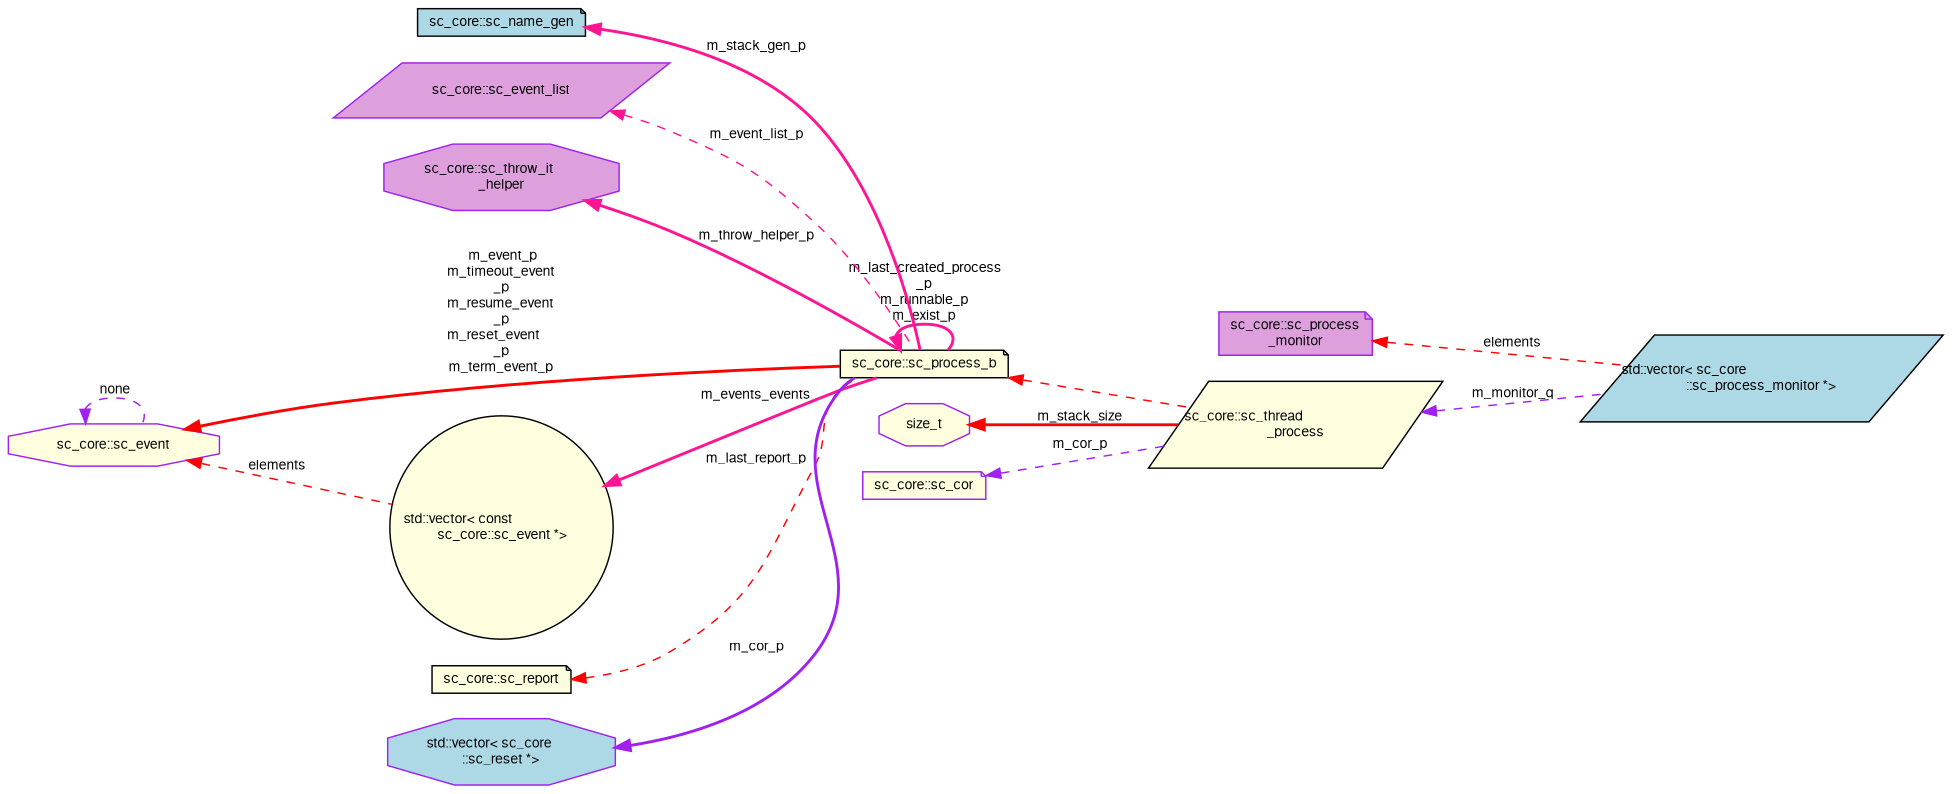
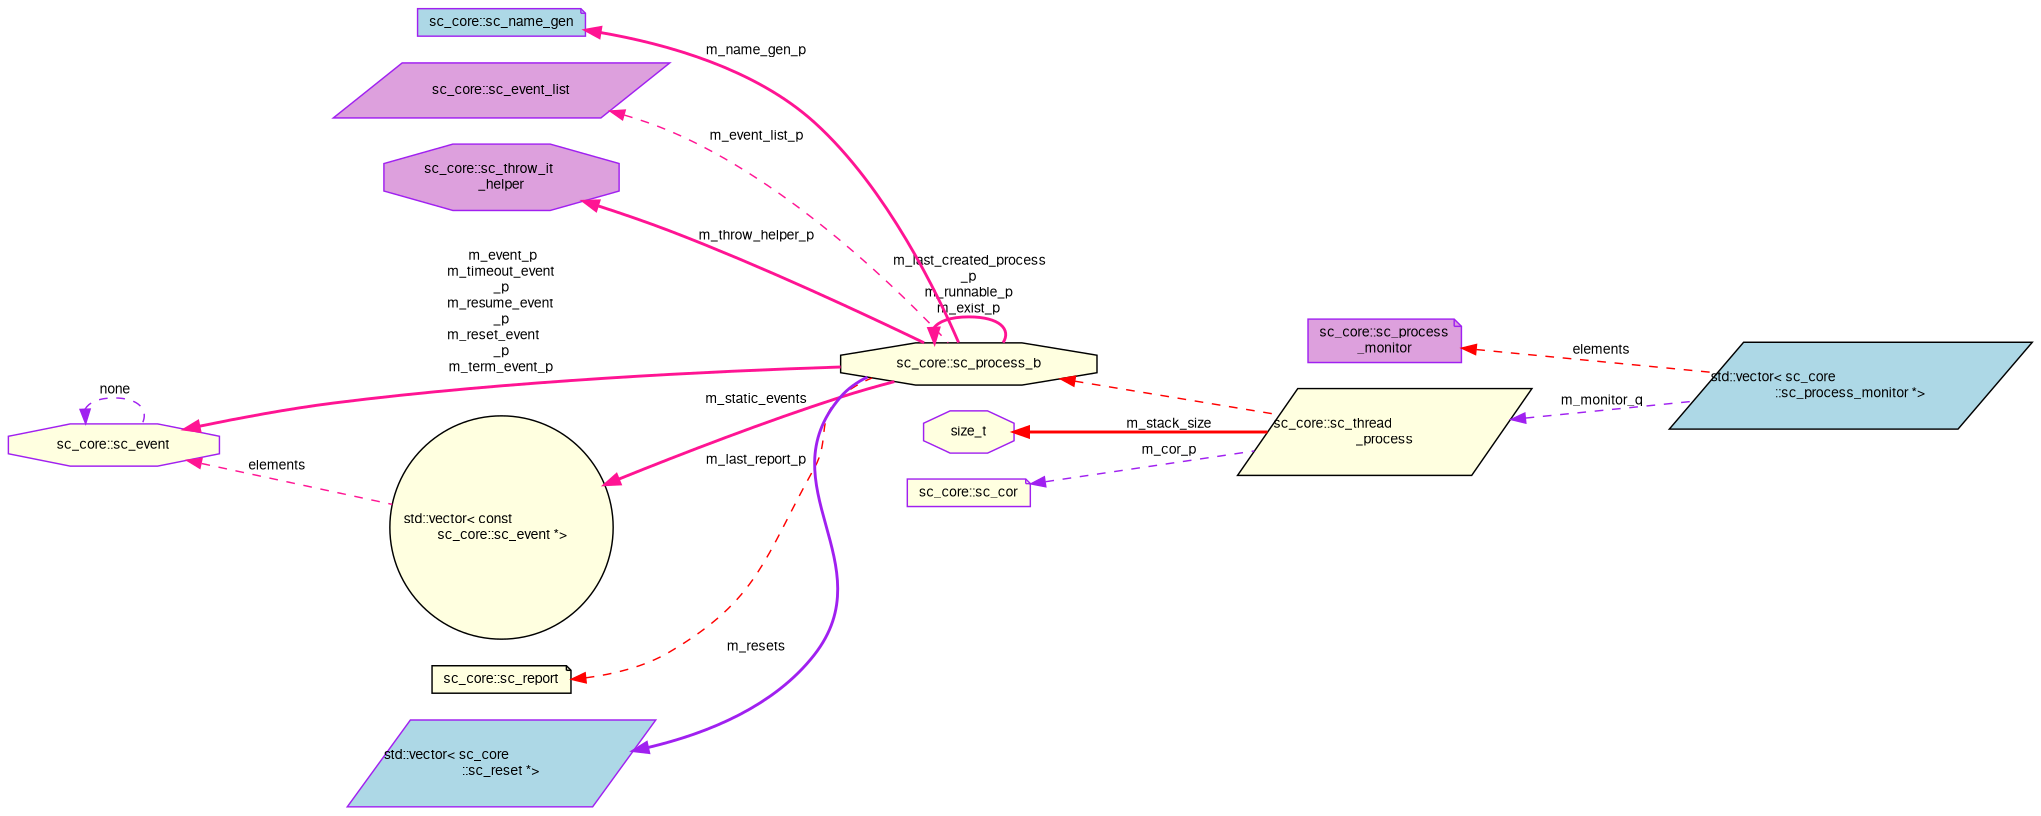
(502, 22) -> (502, 22)
(755, 46) -> (755, 51)
(924, 364) -> (969, 364)
(519, 384) -> (519, 385)
(755, 395) -> (755, 399)
(297, 484) -> (297, 484)
(755, 647) -> (755, 647)
(502, 752) -> (502, 763)
